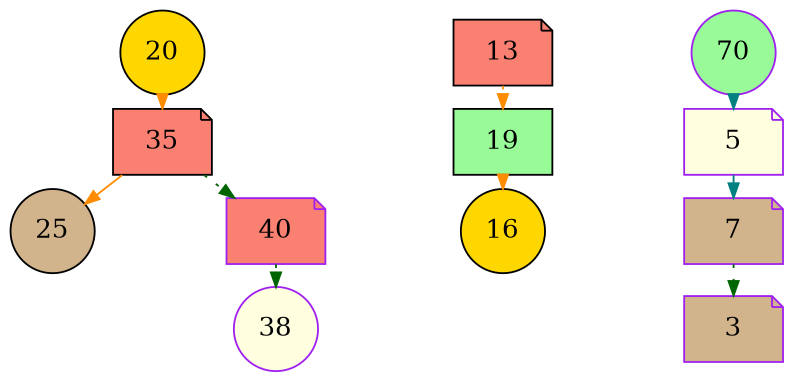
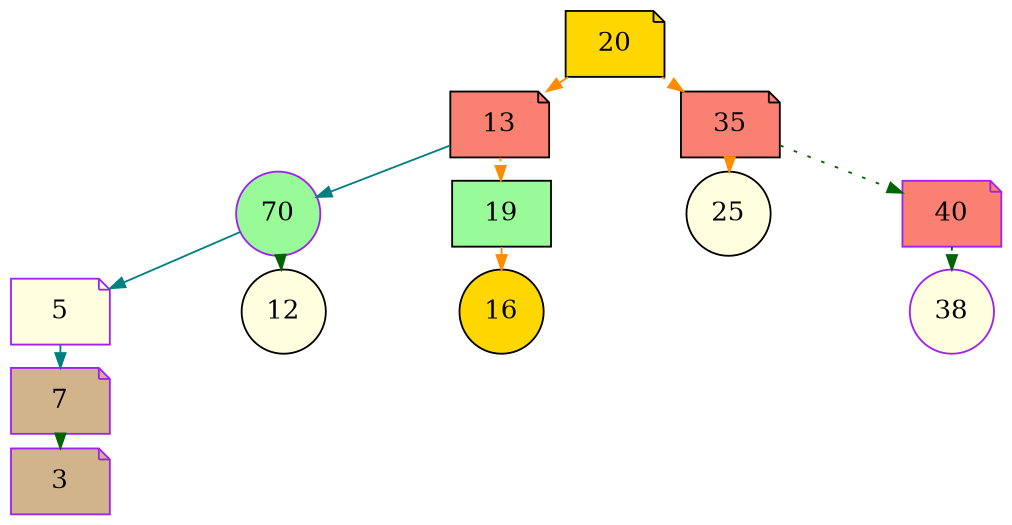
(162, 53) -> (615, 44)
none -> (564, 80)
none -> (390, 169)
(53, 231) -> (729, 214)
none -> (284, 312)
